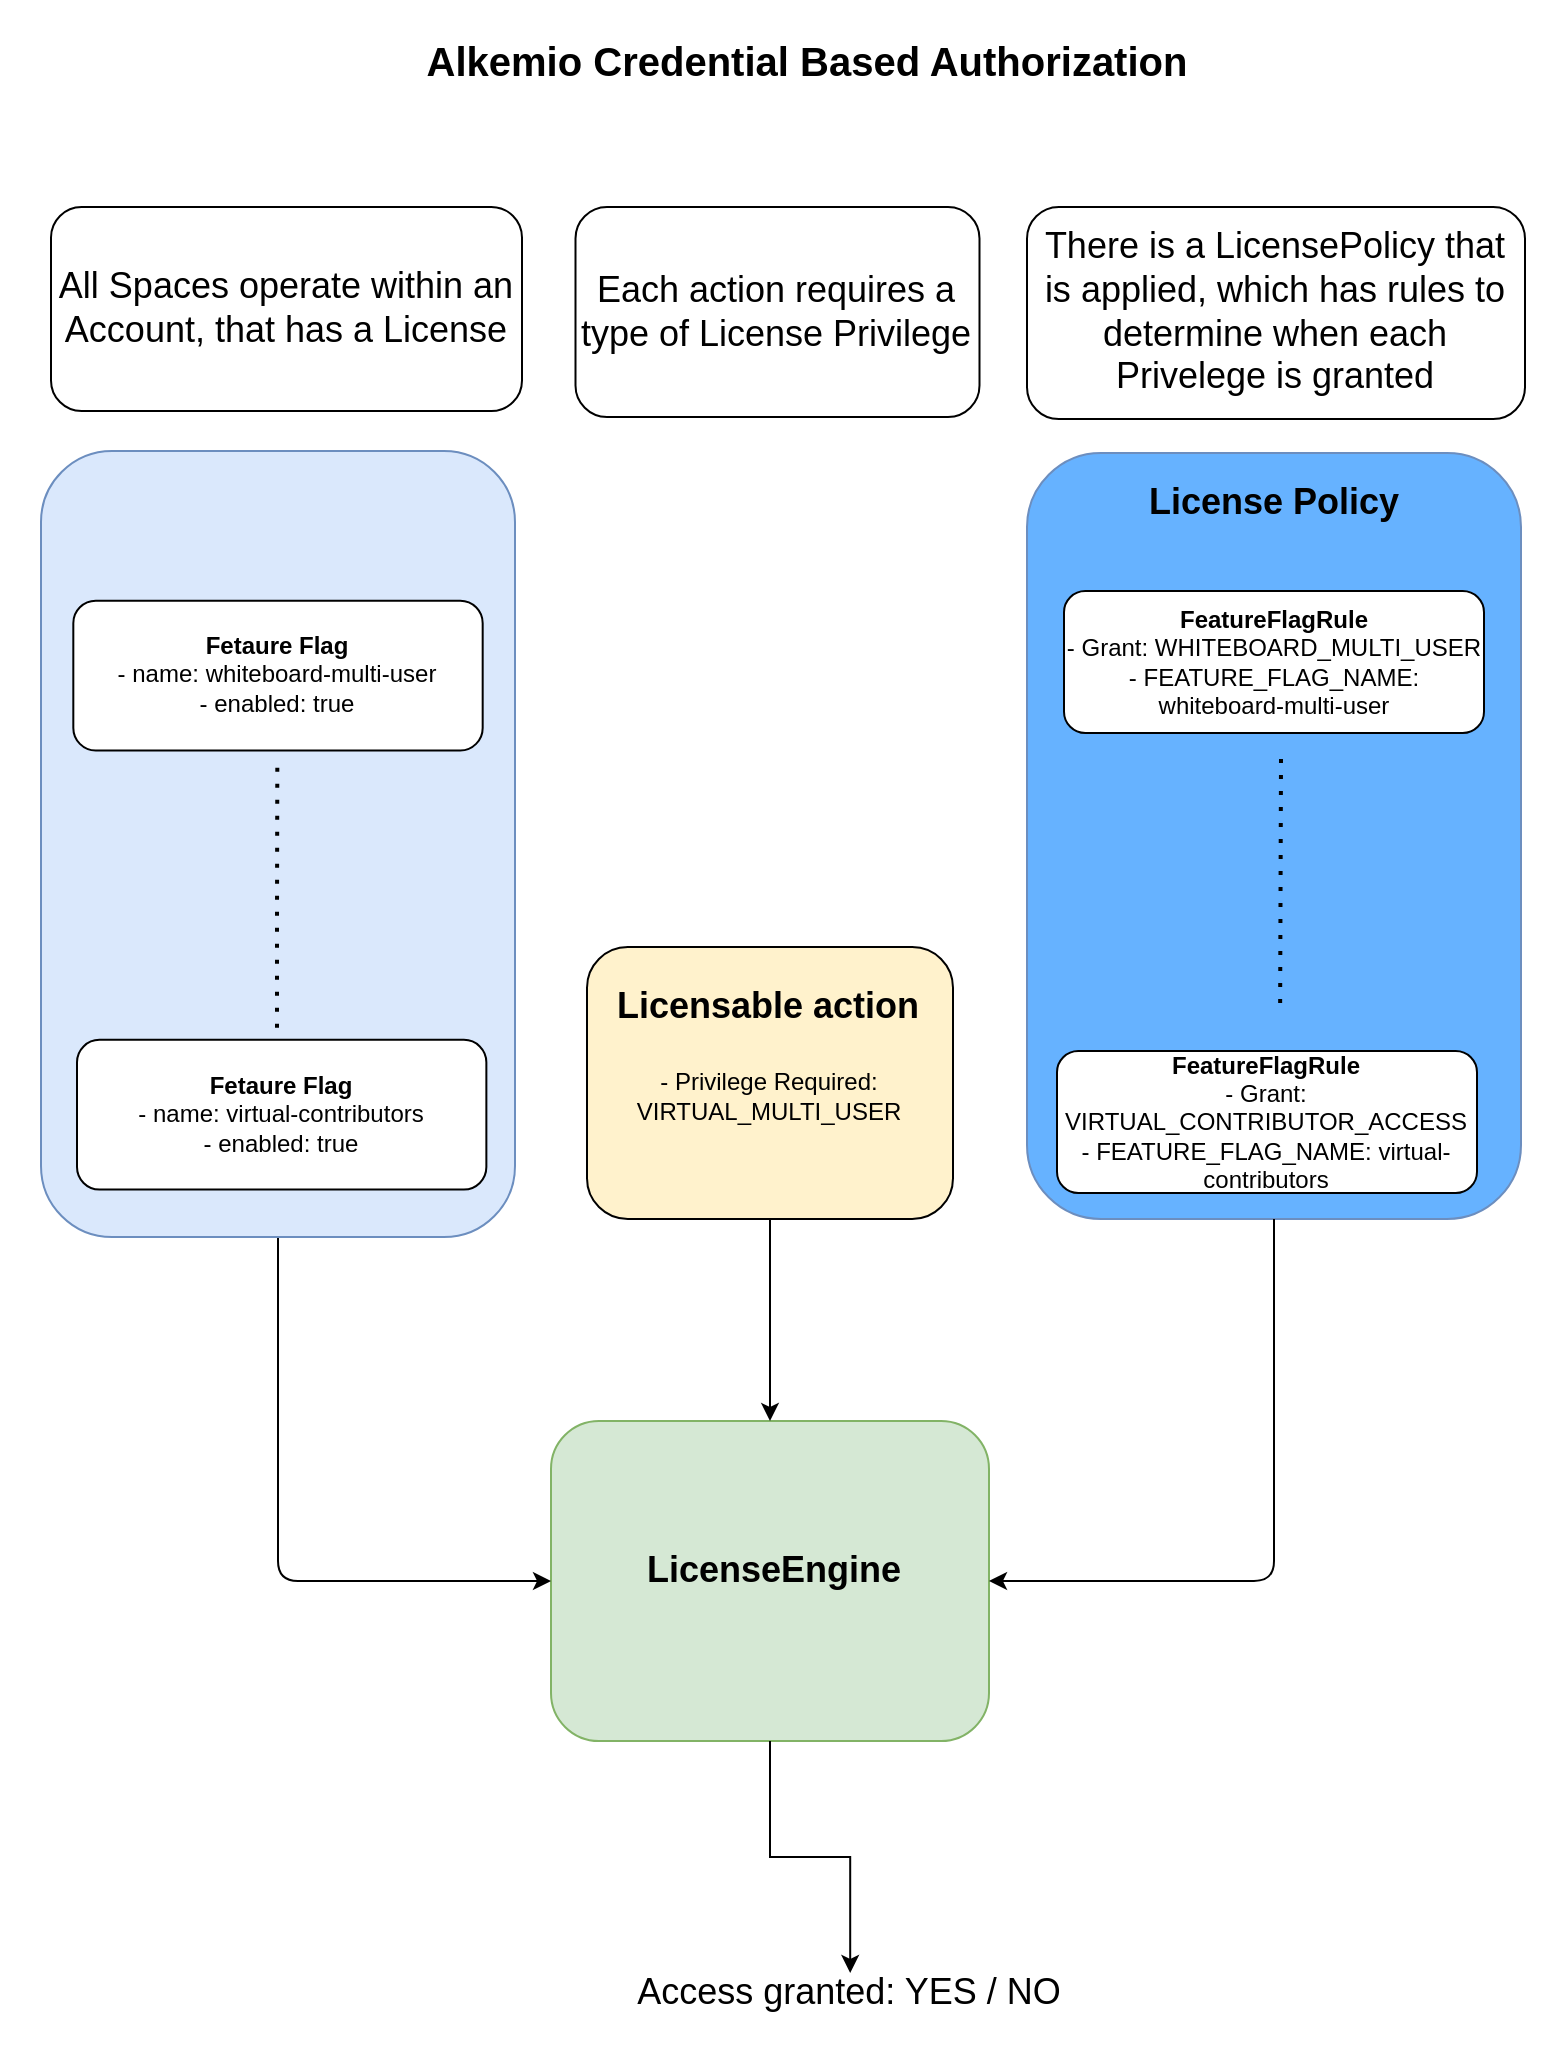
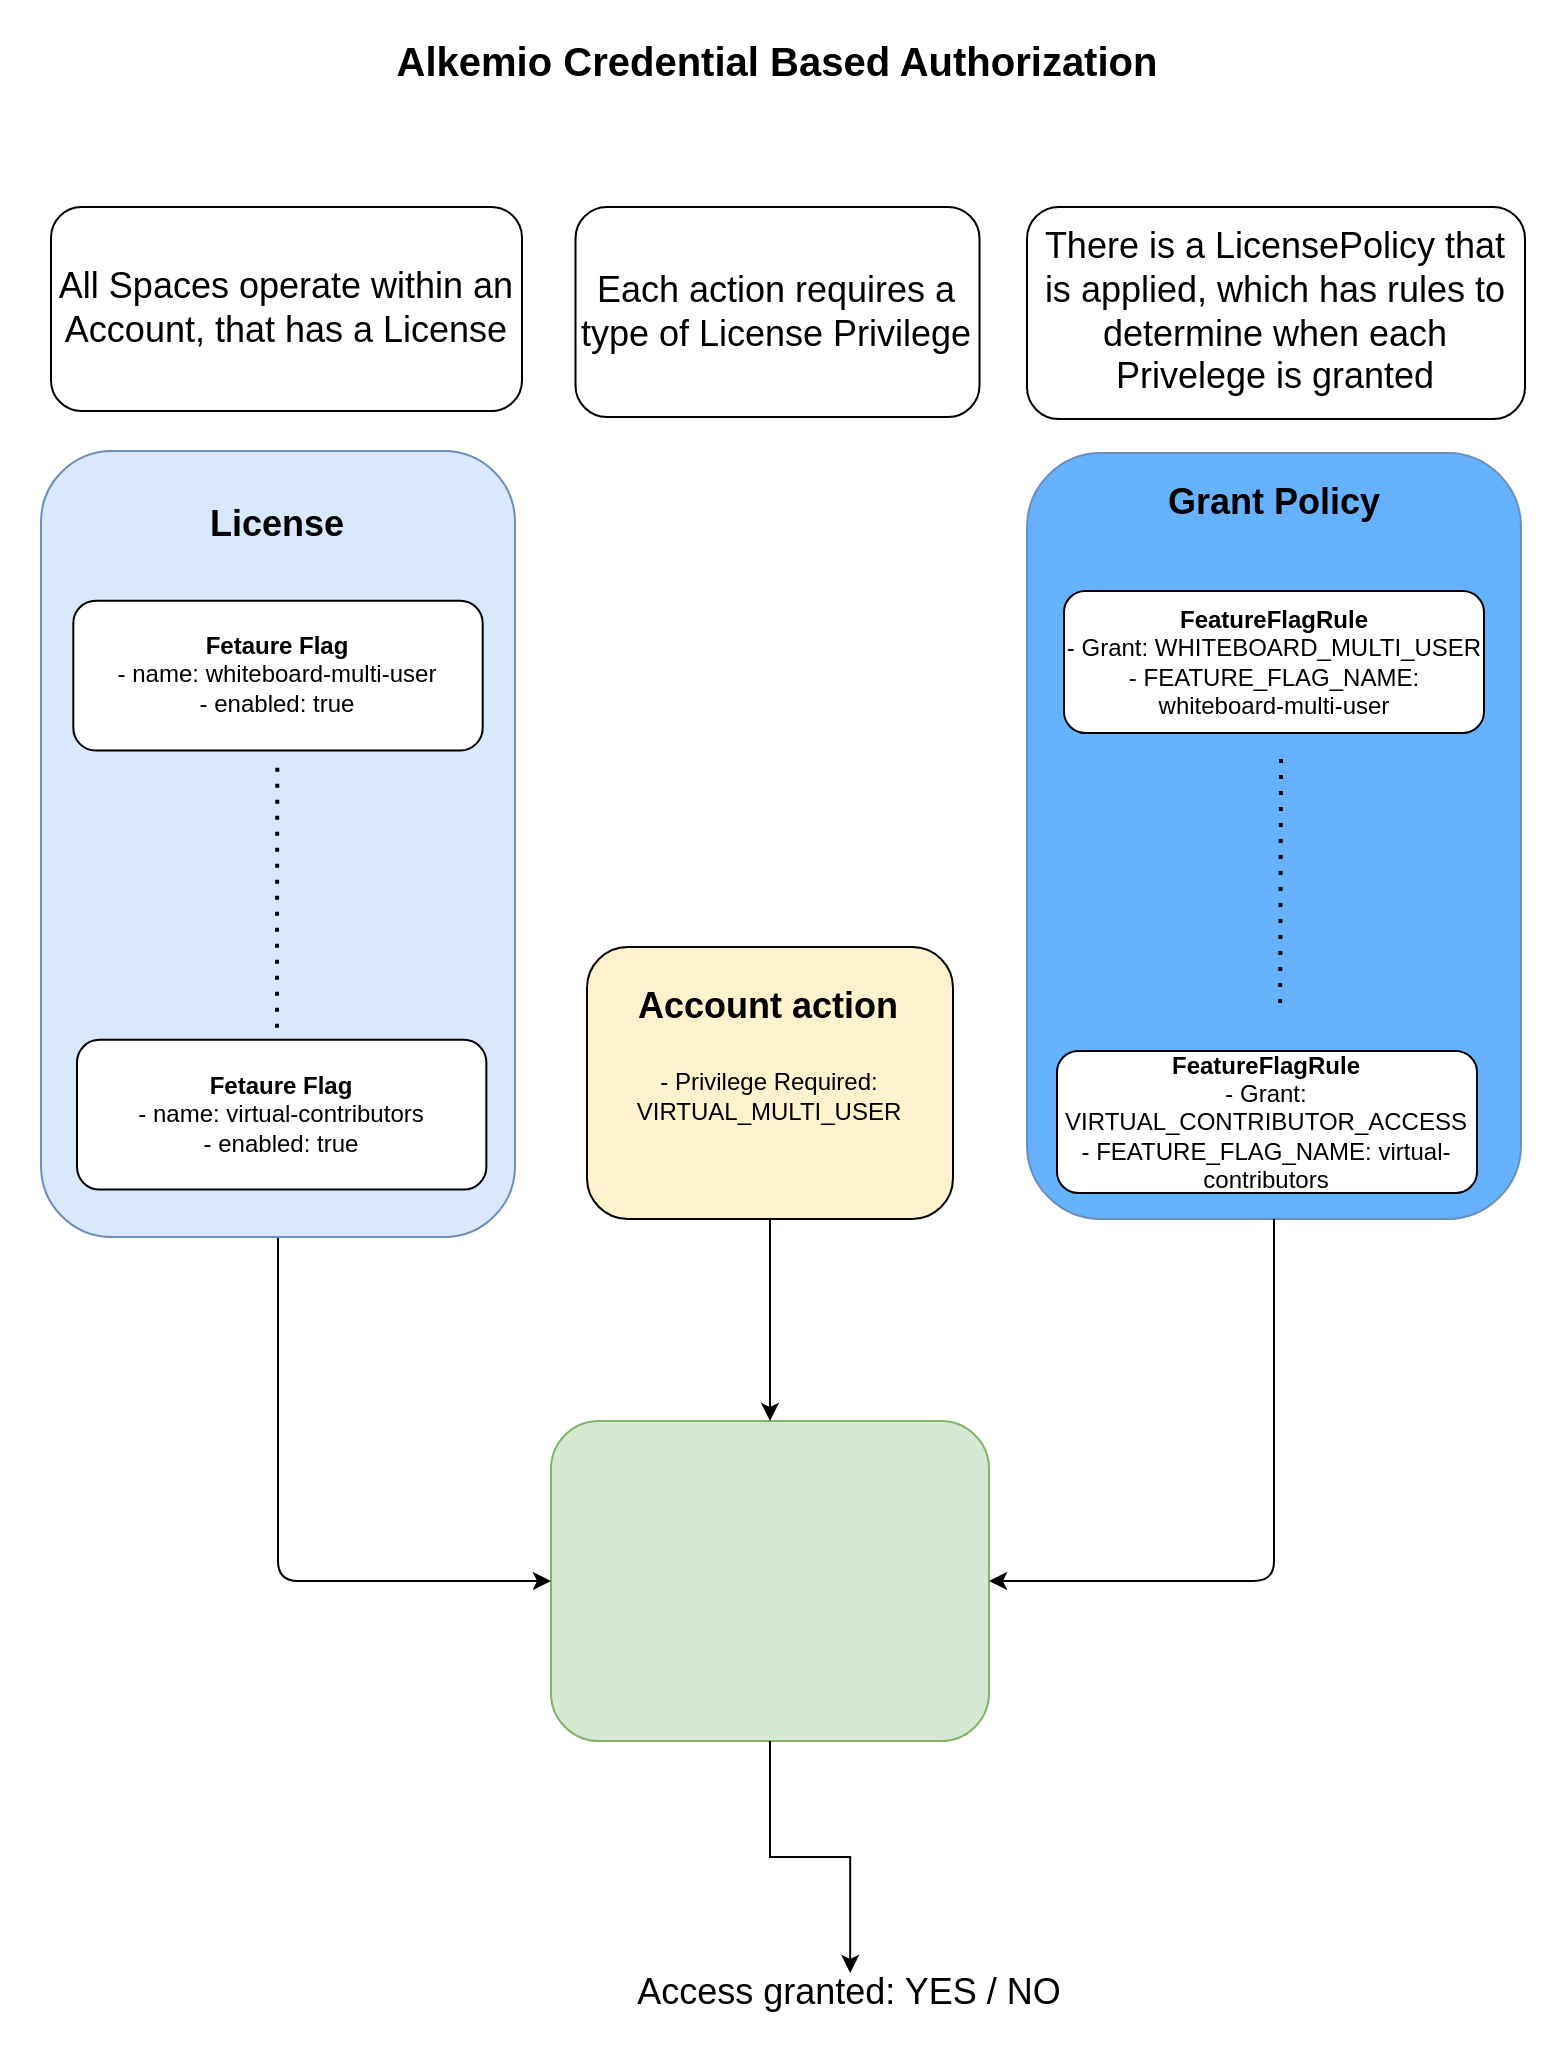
(808, 61) -> (778, 61)
(1275, 503) -> (1275, 503)
none -> (278, 526)
(769, 1007) -> (769, 1007)
(775, 1570) -> none
